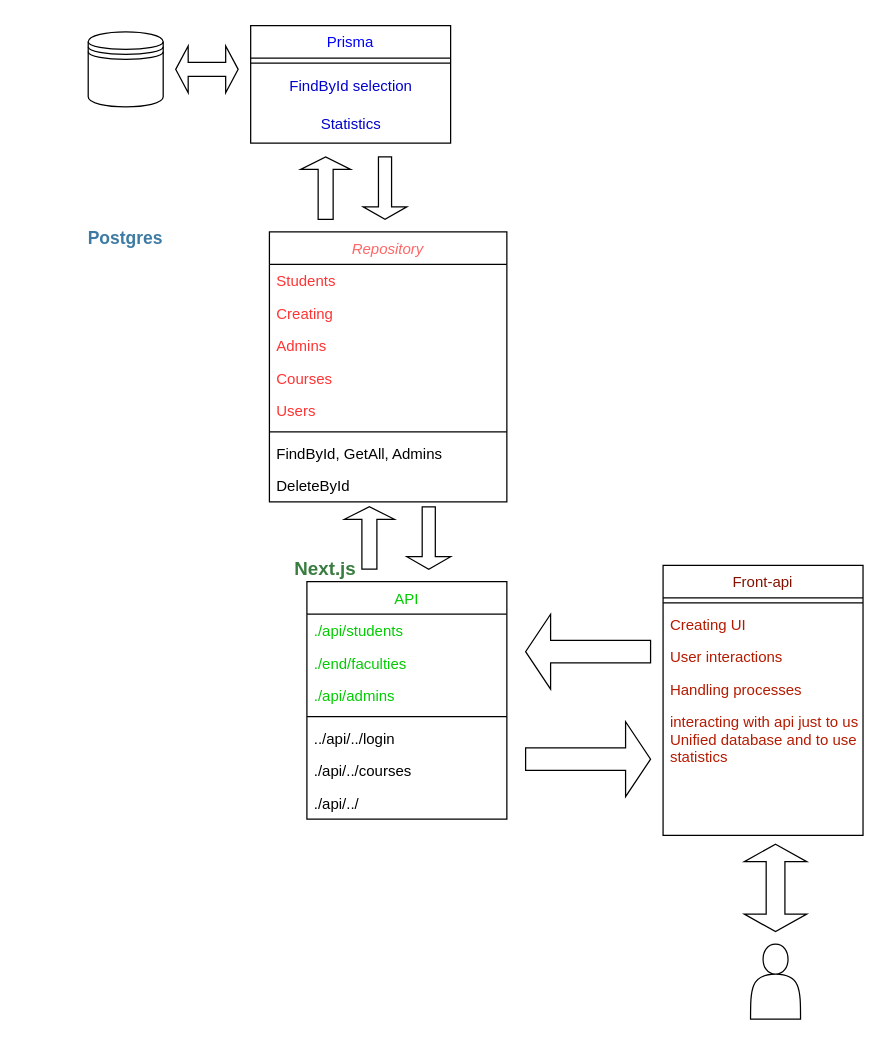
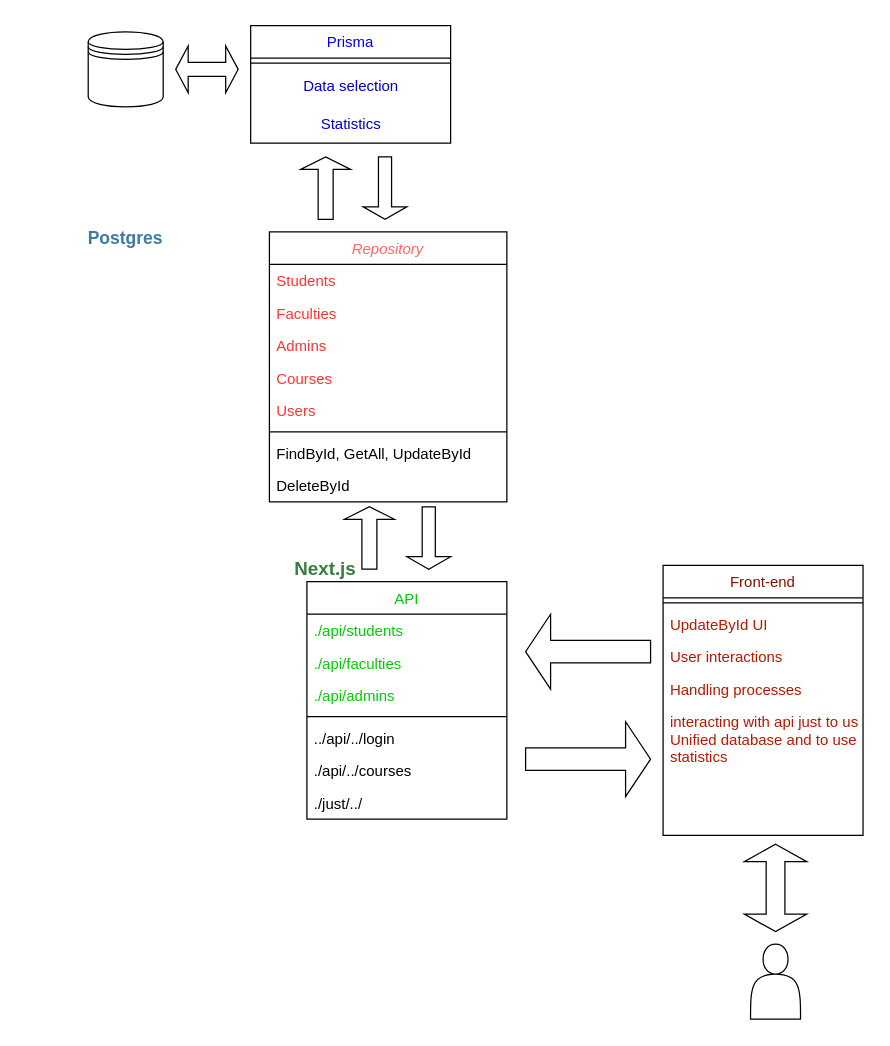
(351, 87) -> (351, 87)
(308, 314) -> (310, 314)
(361, 454) -> (380, 454)
(763, 583) -> (763, 583)
(712, 625) -> (723, 625)
(371, 664) -> (369, 664)
(344, 804) -> (350, 804)
